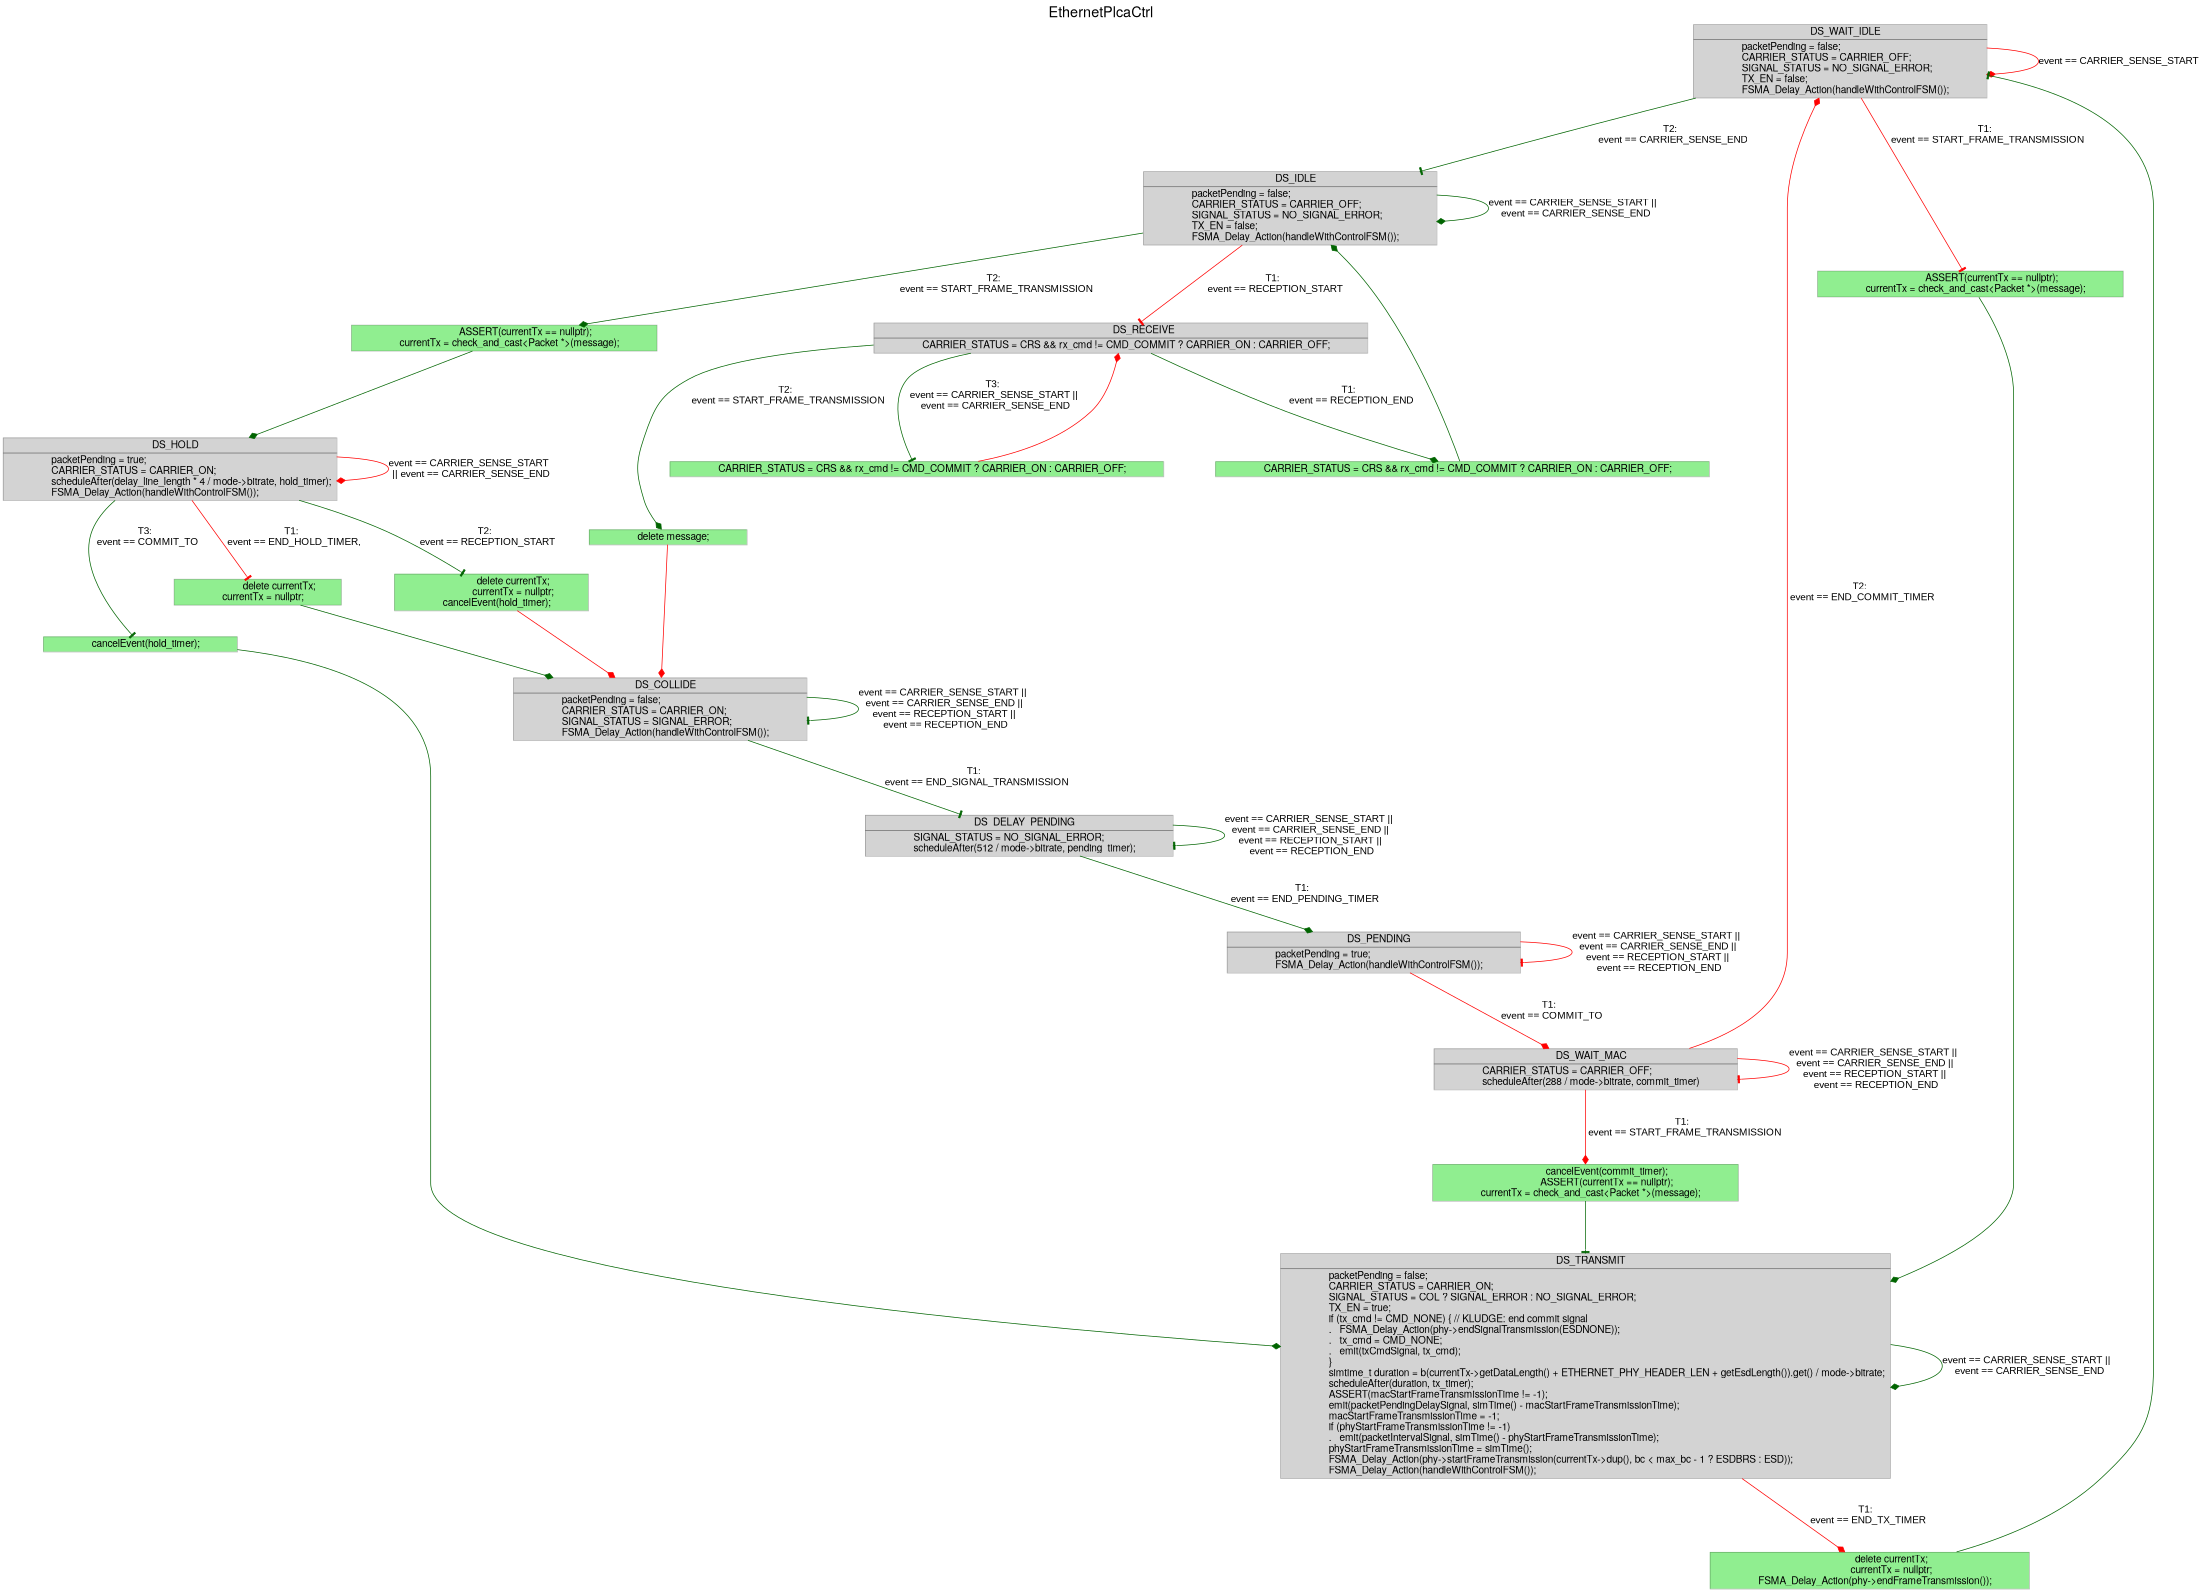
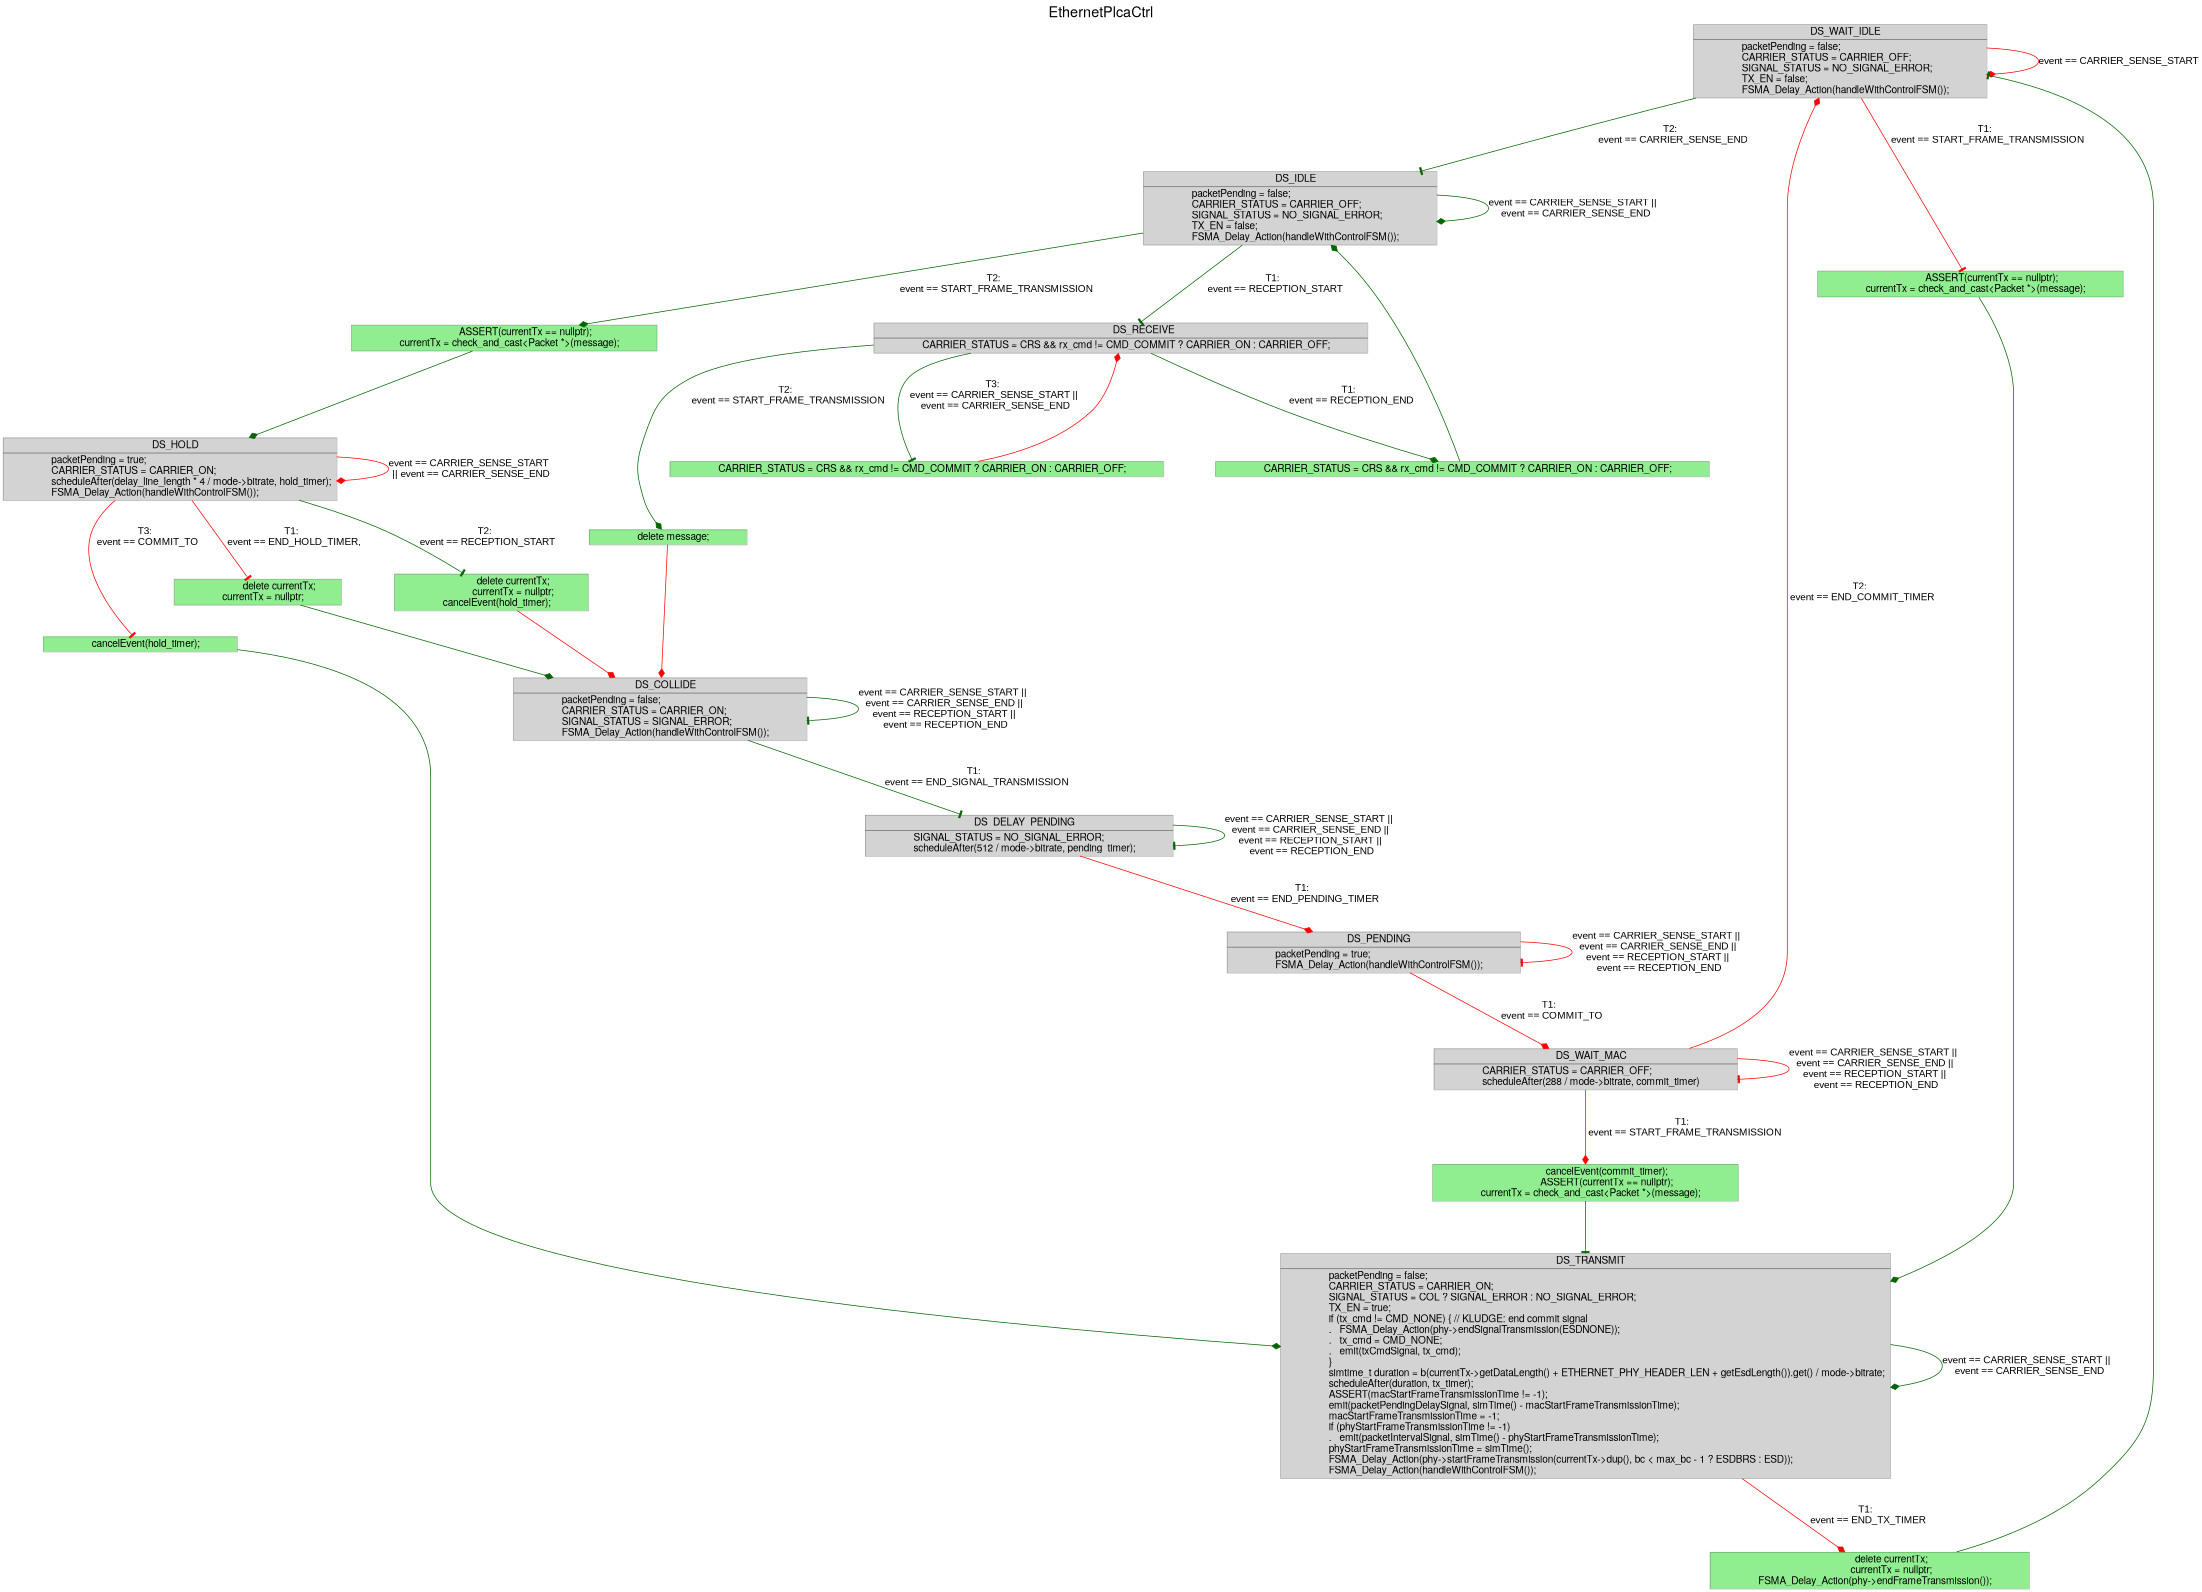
(1192, 283) -> (1192, 283)
(92, 568) -> (92, 568)
(1192, 892) -> (1192, 892)
